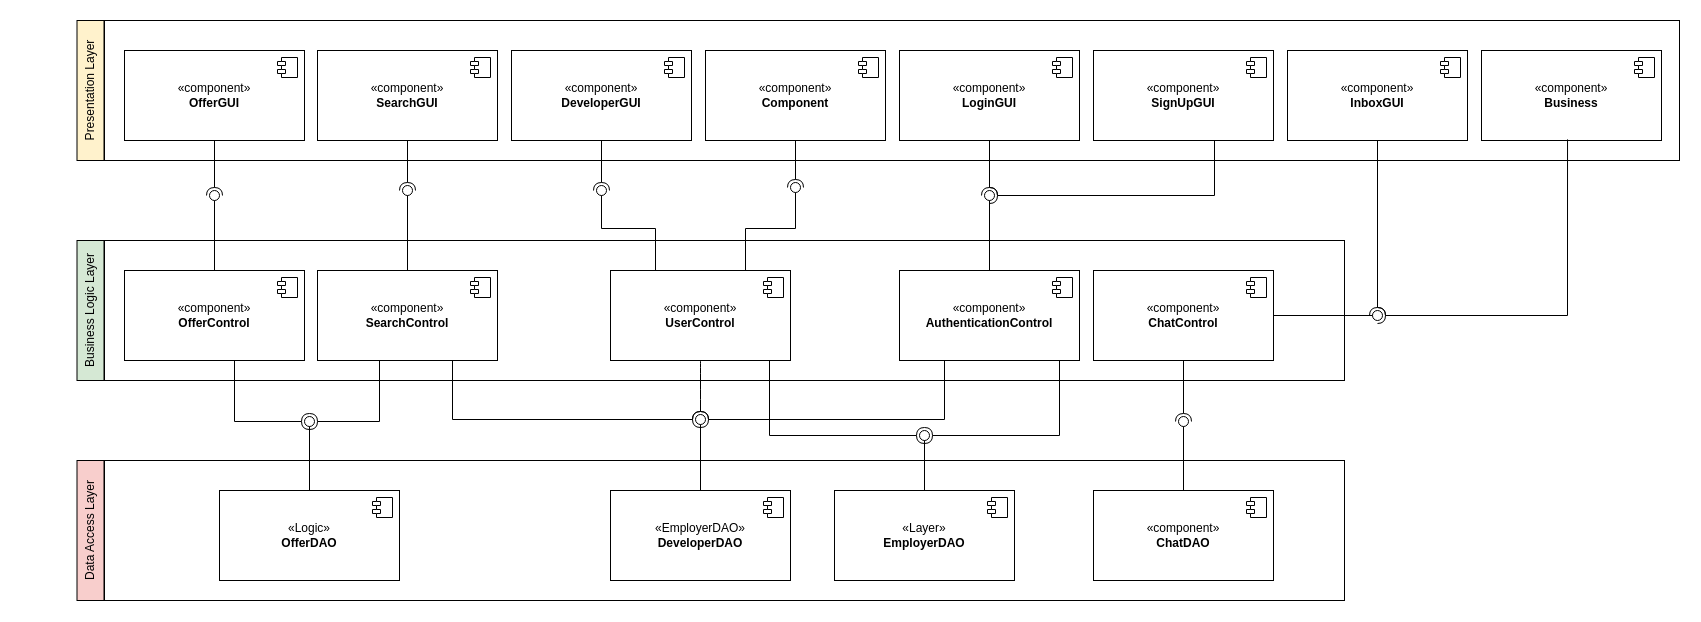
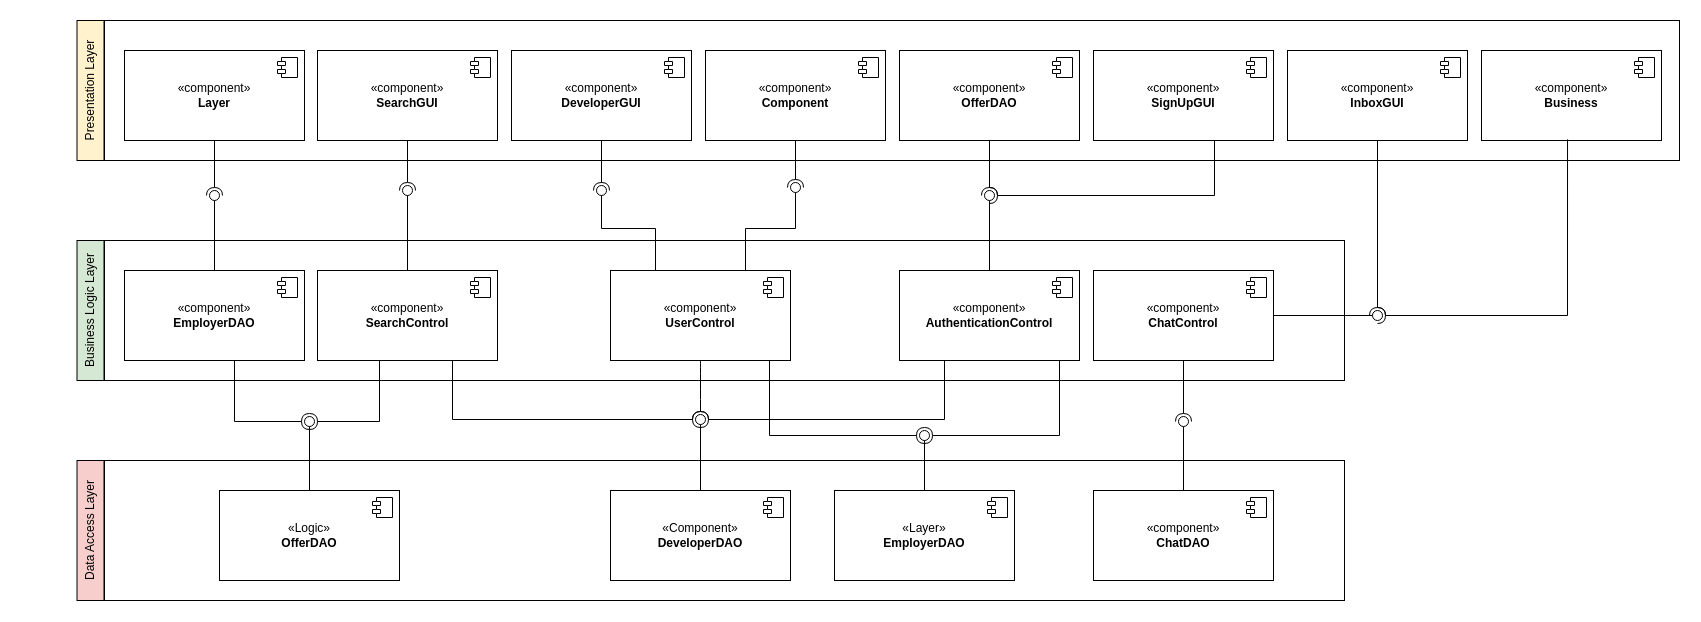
(215, 96) -> (215, 96)
(990, 96) -> (990, 96)
(215, 316) -> (215, 316)
(701, 536) -> (701, 536)
